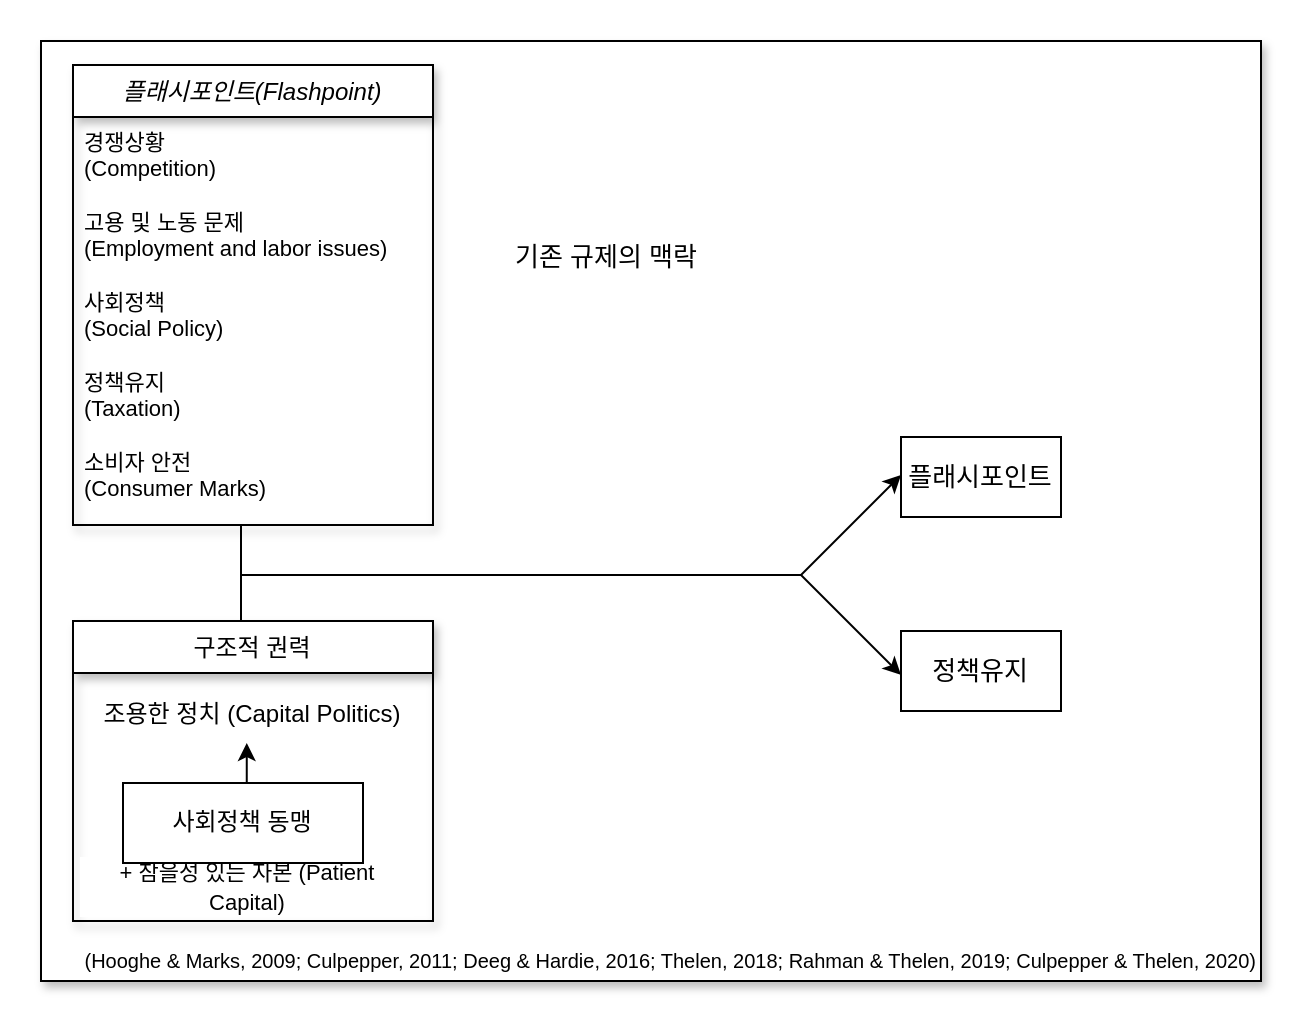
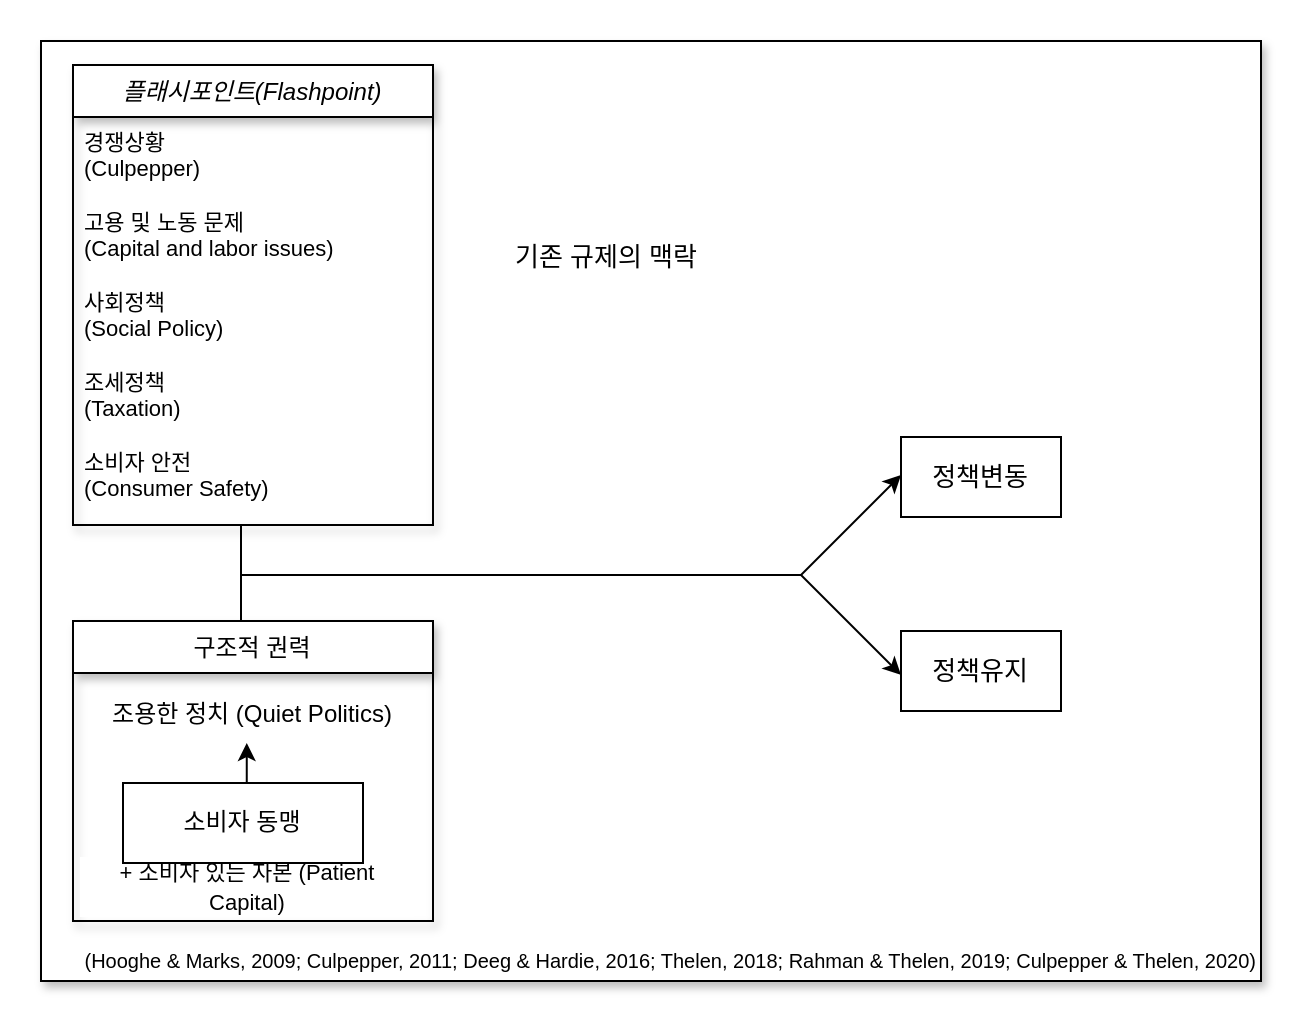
(128, 143) -> (128, 143)
(171, 223) -> (171, 223)
(128, 383) -> (128, 383)
(142, 463) -> (142, 463)
(981, 477) -> (981, 477)
(252, 714) -> (252, 714)
(243, 823) -> (243, 823)
(248, 887) -> (248, 887)
